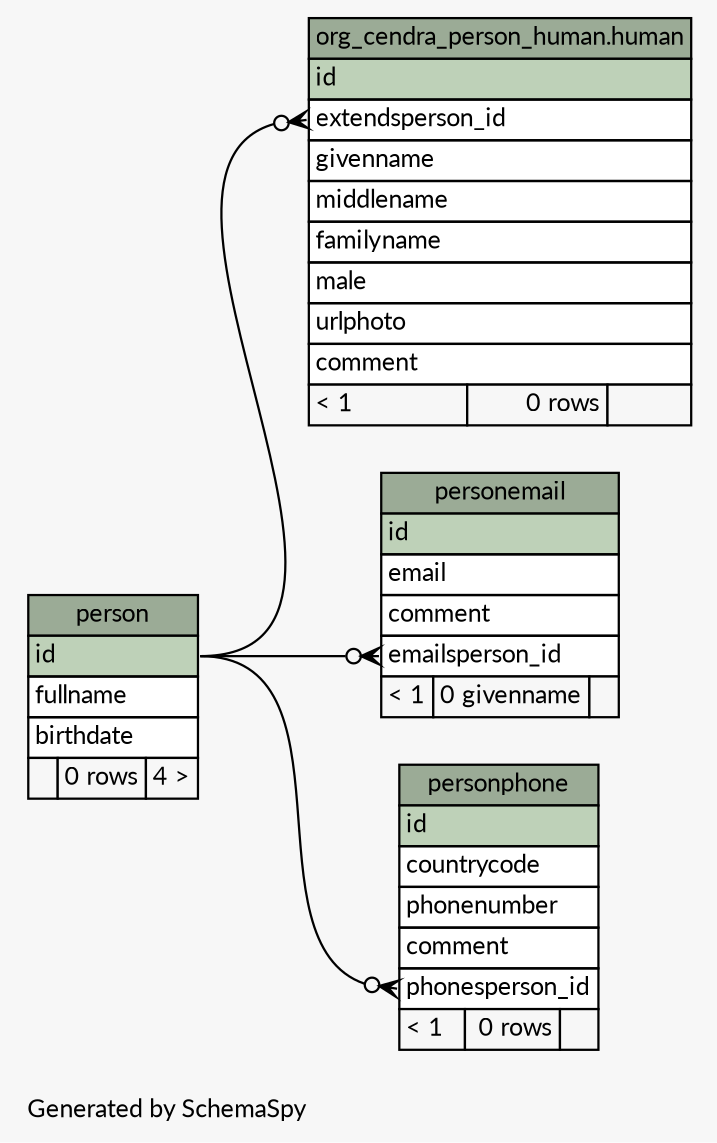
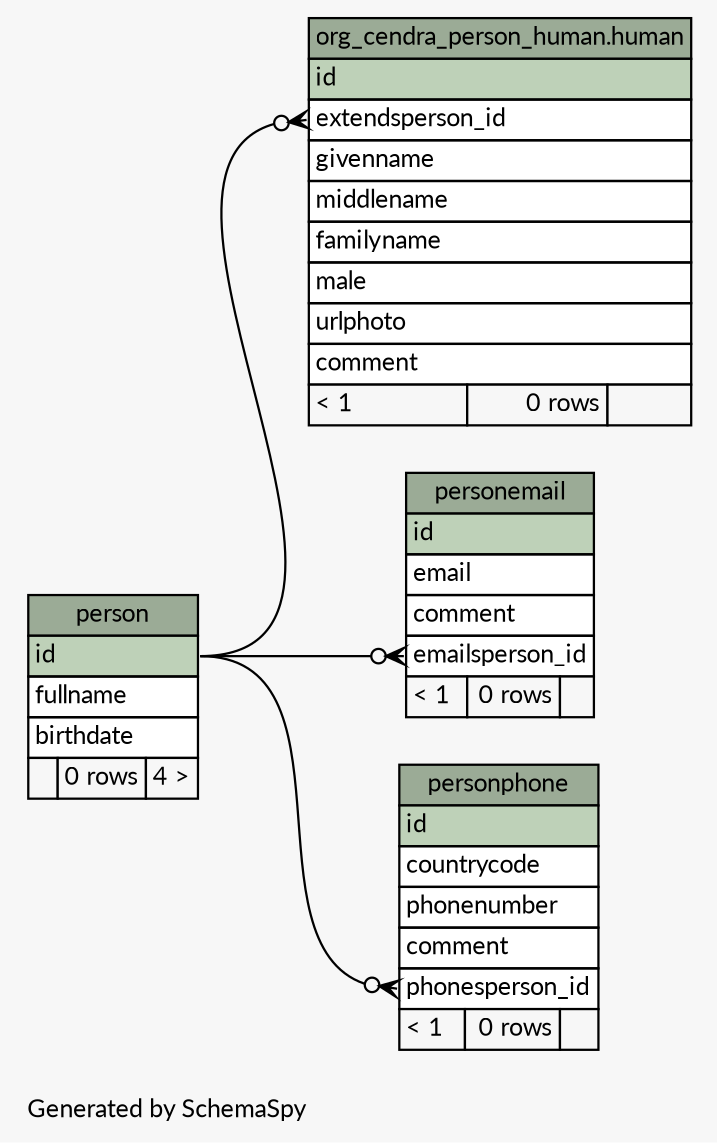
(511, 696) -> (516, 696)
